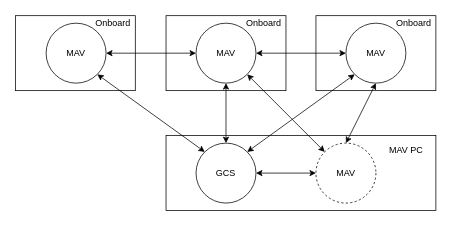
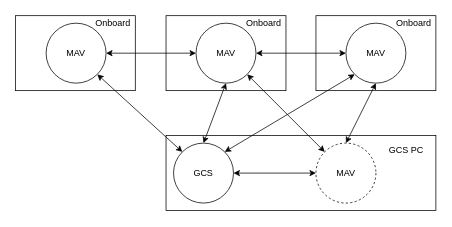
(407, 150) -> (407, 150)
(226, 173) -> (204, 173)
